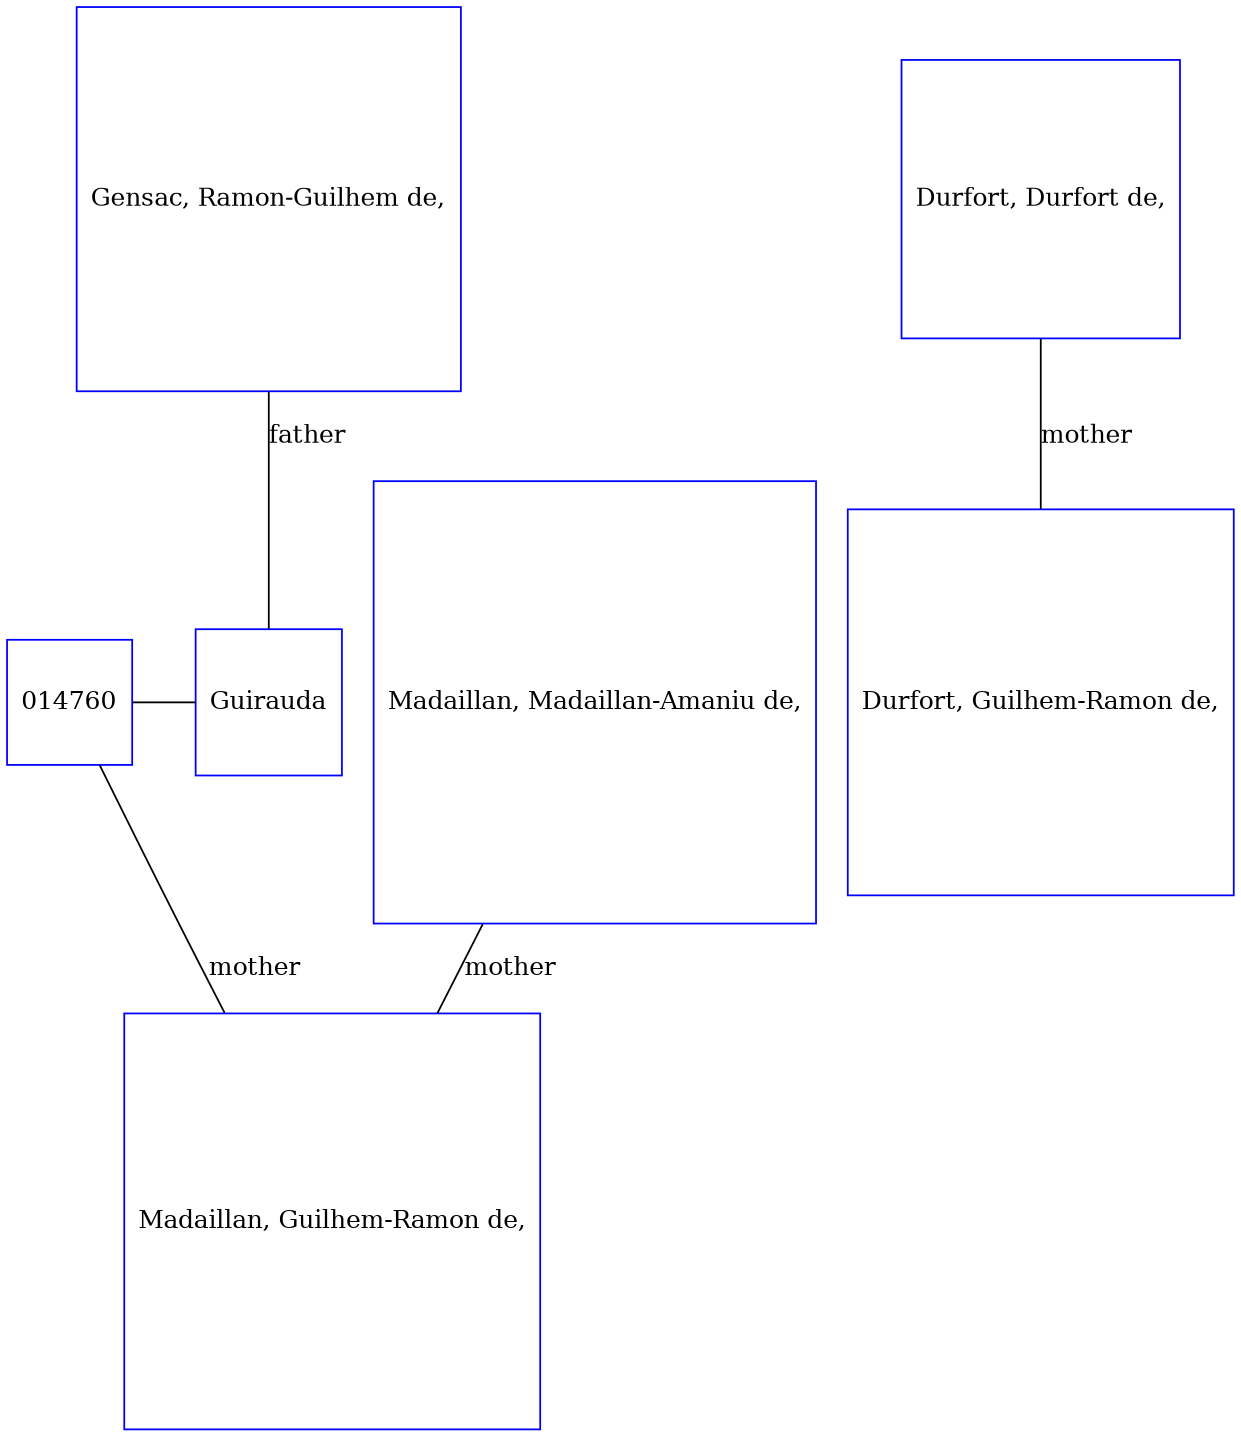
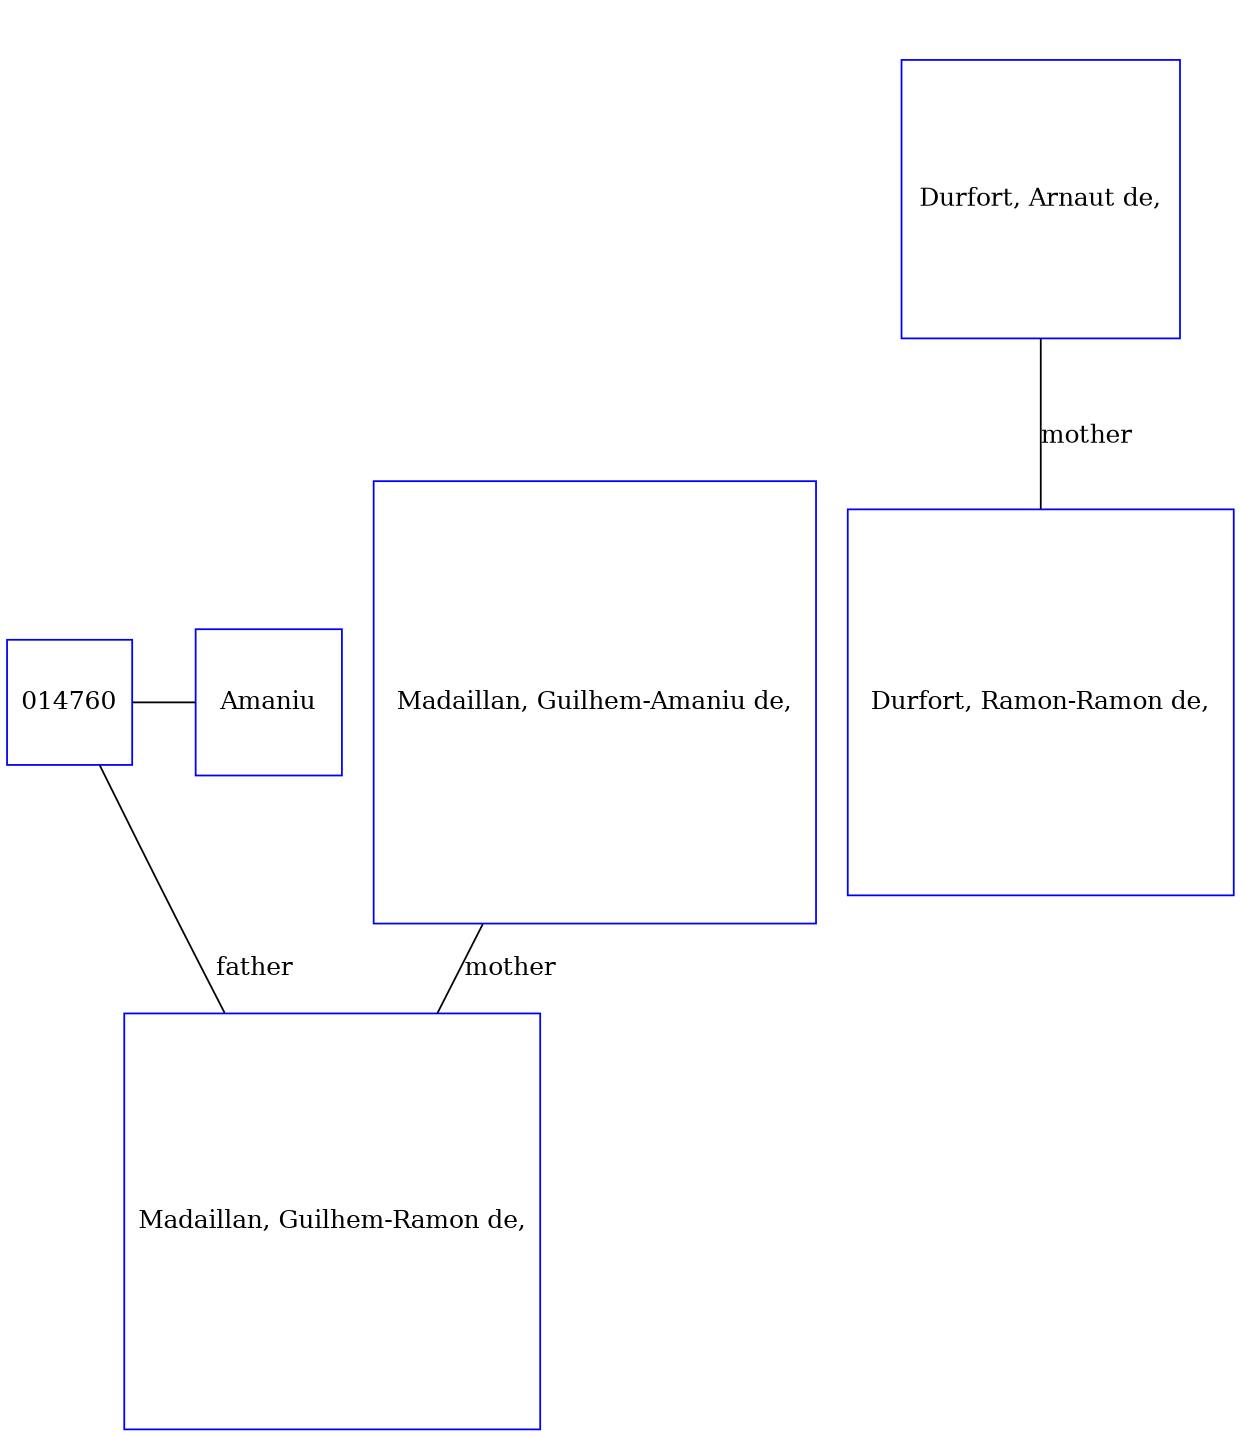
(269, 199) -> none
(1041, 199) -> (1041, 199)
(269, 702) -> (269, 702)
(595, 702) -> (595, 702)
(1041, 702) -> (1041, 702)
(255, 968) -> (255, 968)
